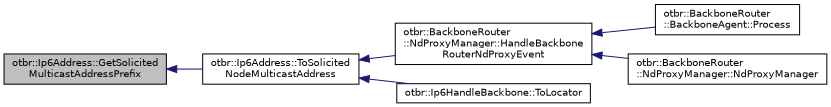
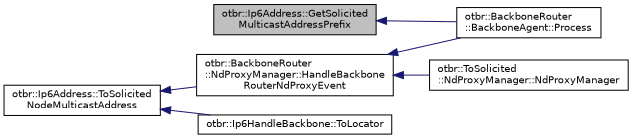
(190, 69) -> (422, 21)
(728, 69) -> (529, 75)
